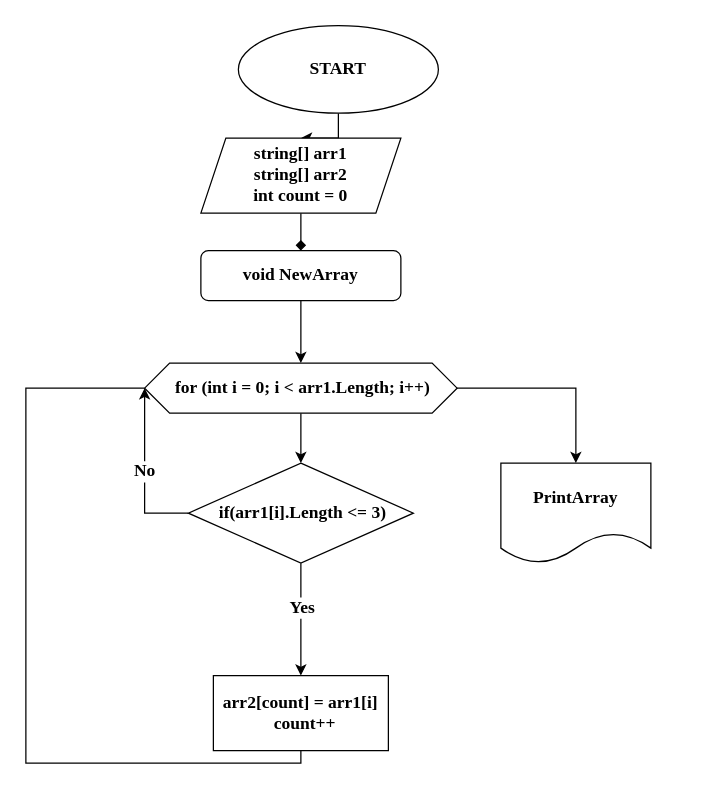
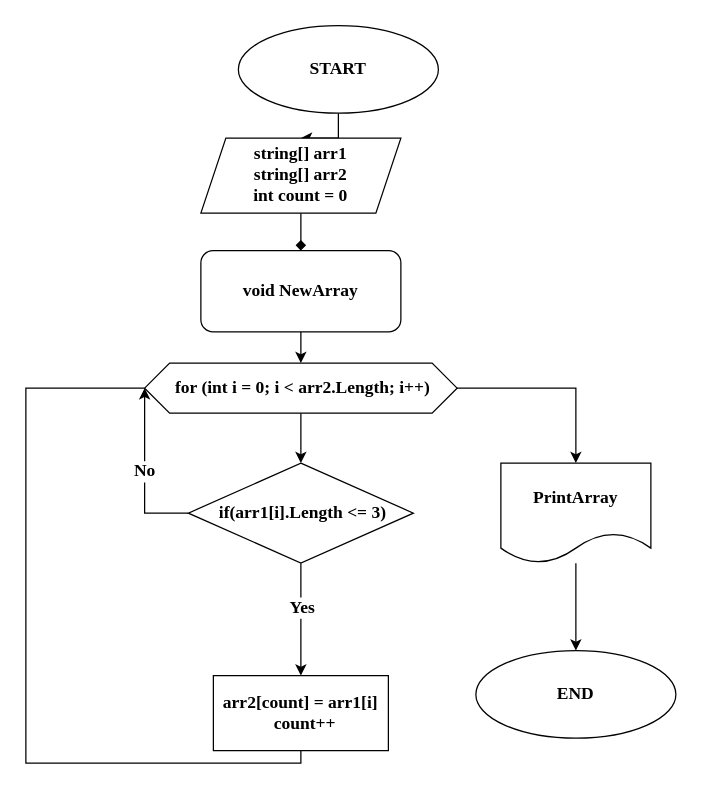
(301, 276) -> (301, 291)
(301, 388) -> (301, 388)
none -> (576, 602)
none -> (576, 694)
